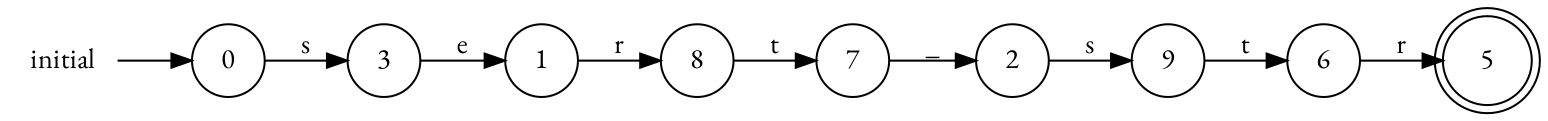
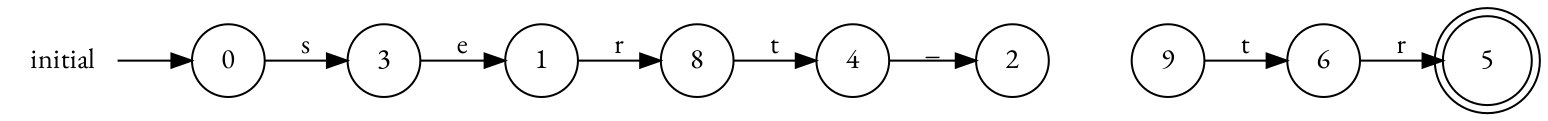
(853, 61) -> (853, 61)
(1080, 61) -> none
